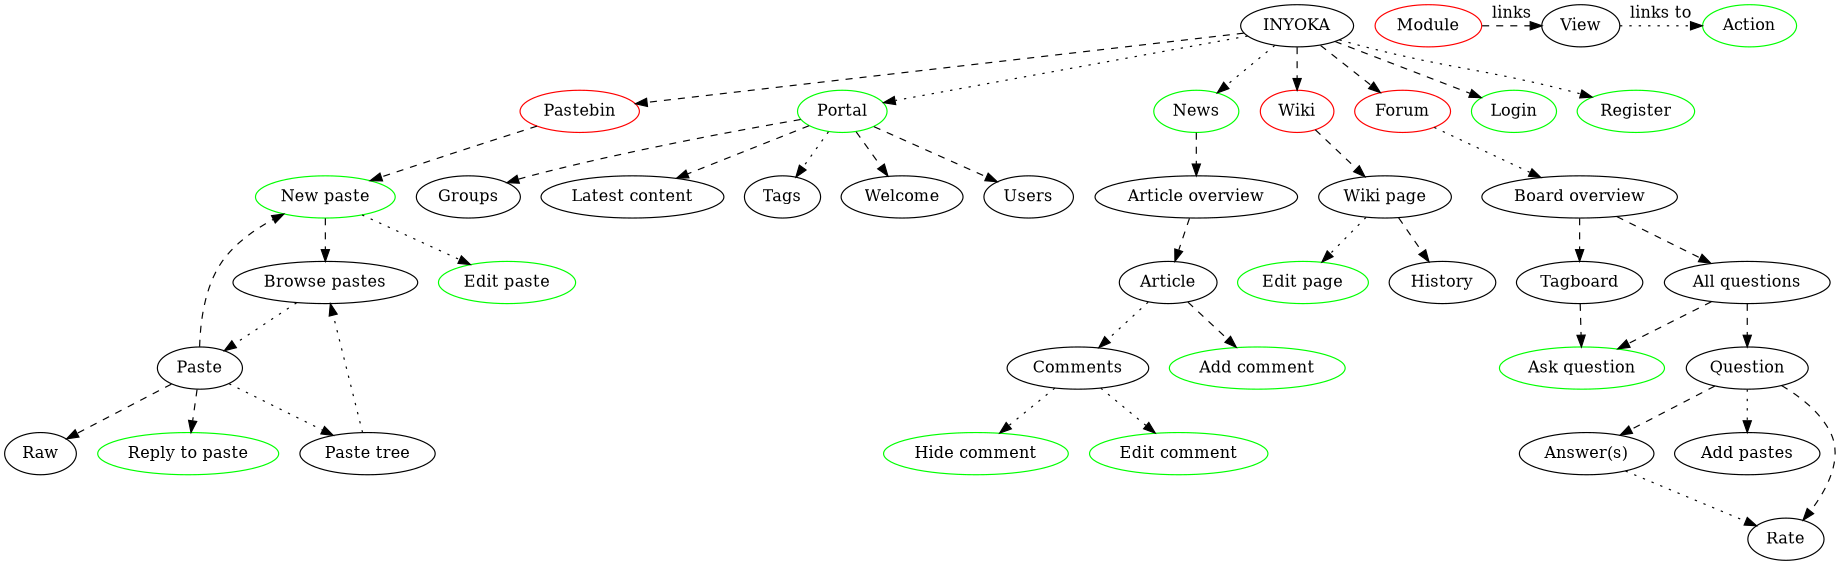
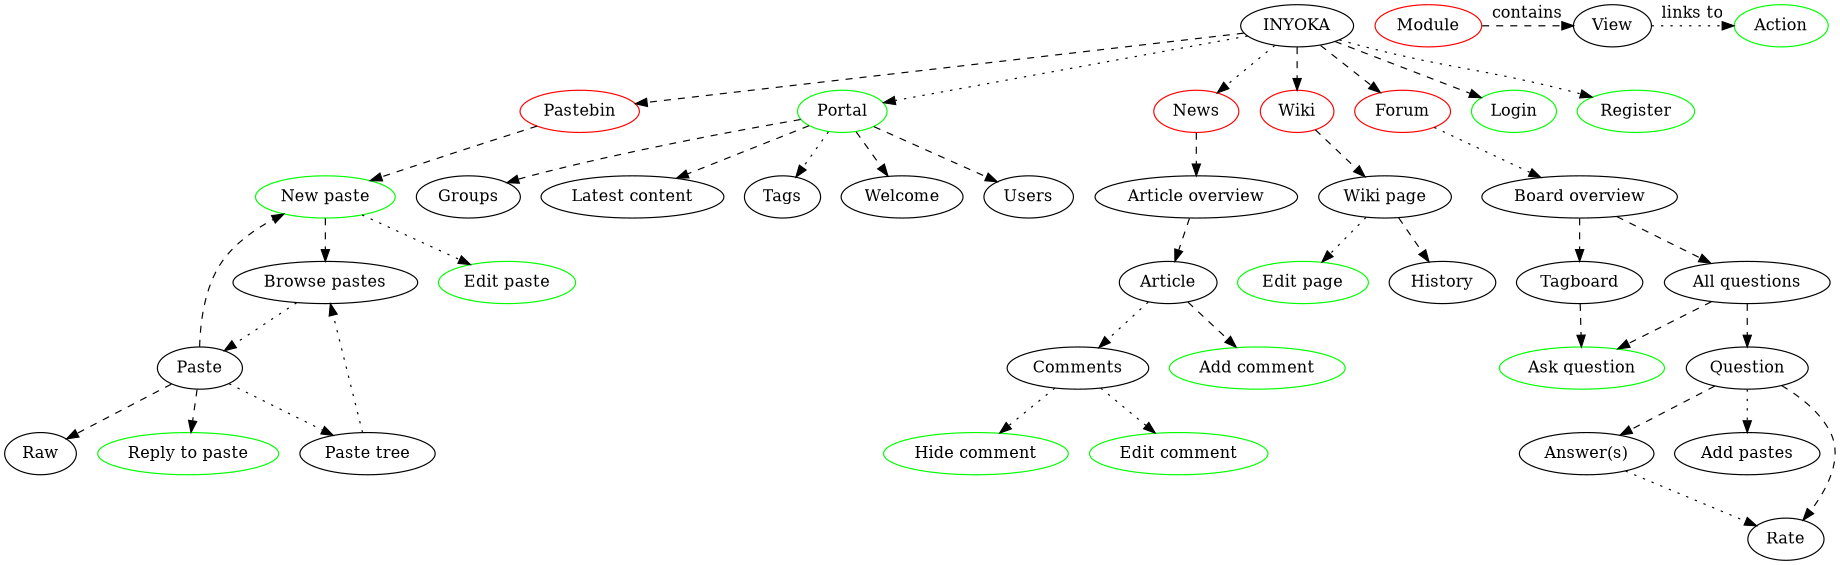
(1512, 13) -> (1528, 13)
(1196, 111) -> (1196, 111)
